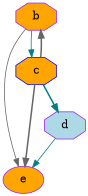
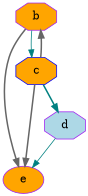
(5, 92) -> (5, 92)
